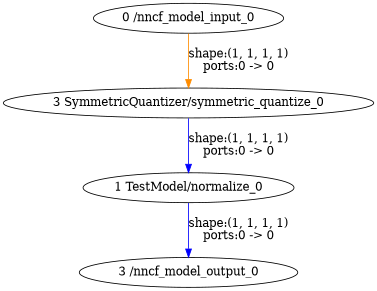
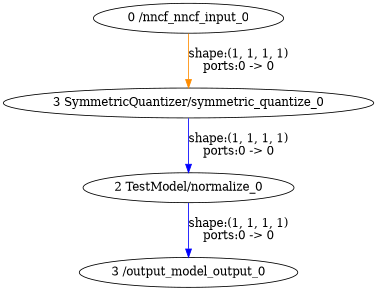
(189, 18) -> (189, 18)
(189, 188) -> (189, 188)
(189, 272) -> (189, 272)
